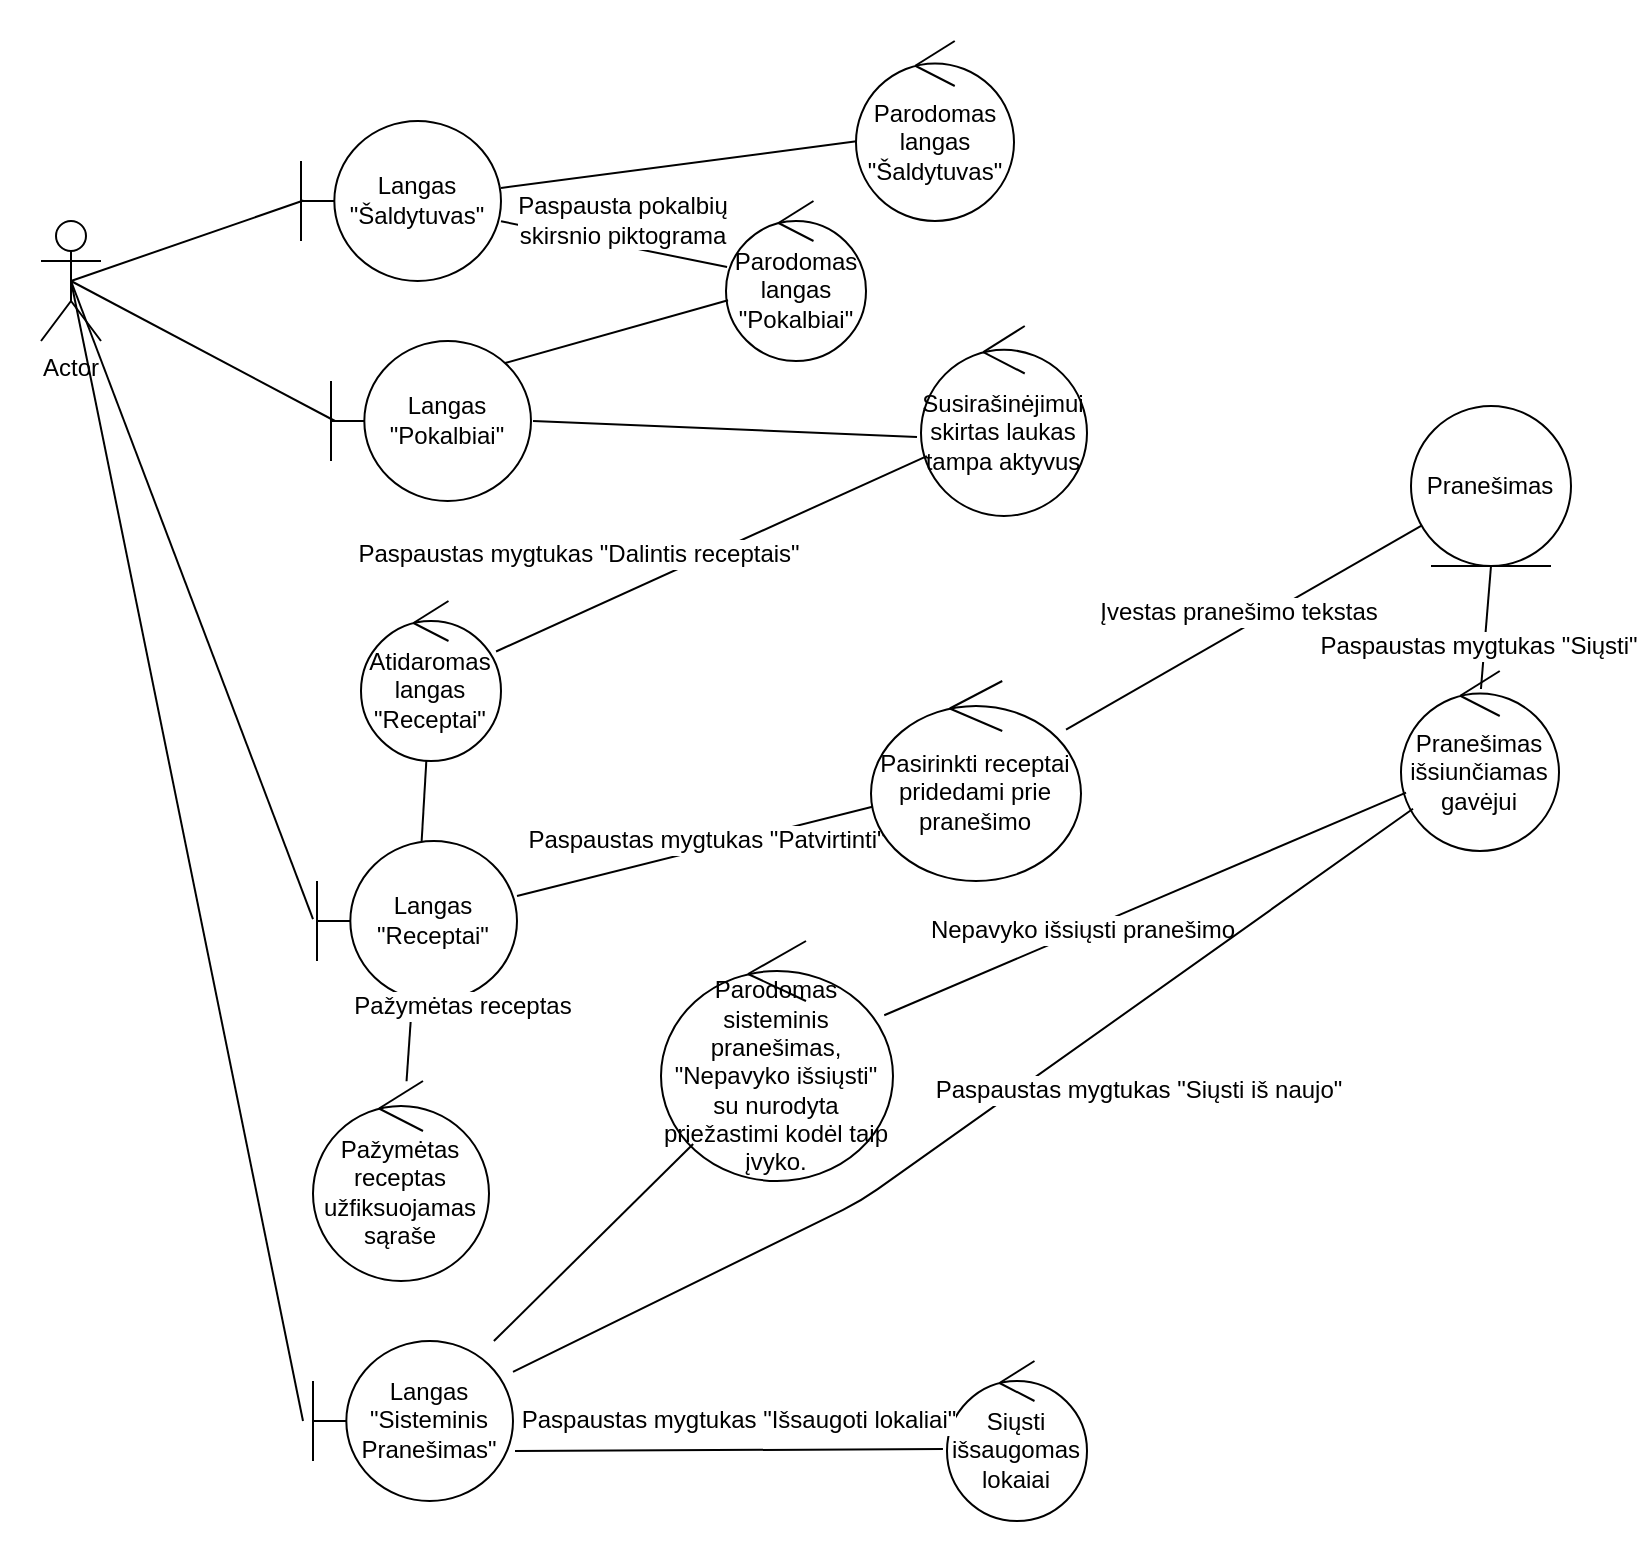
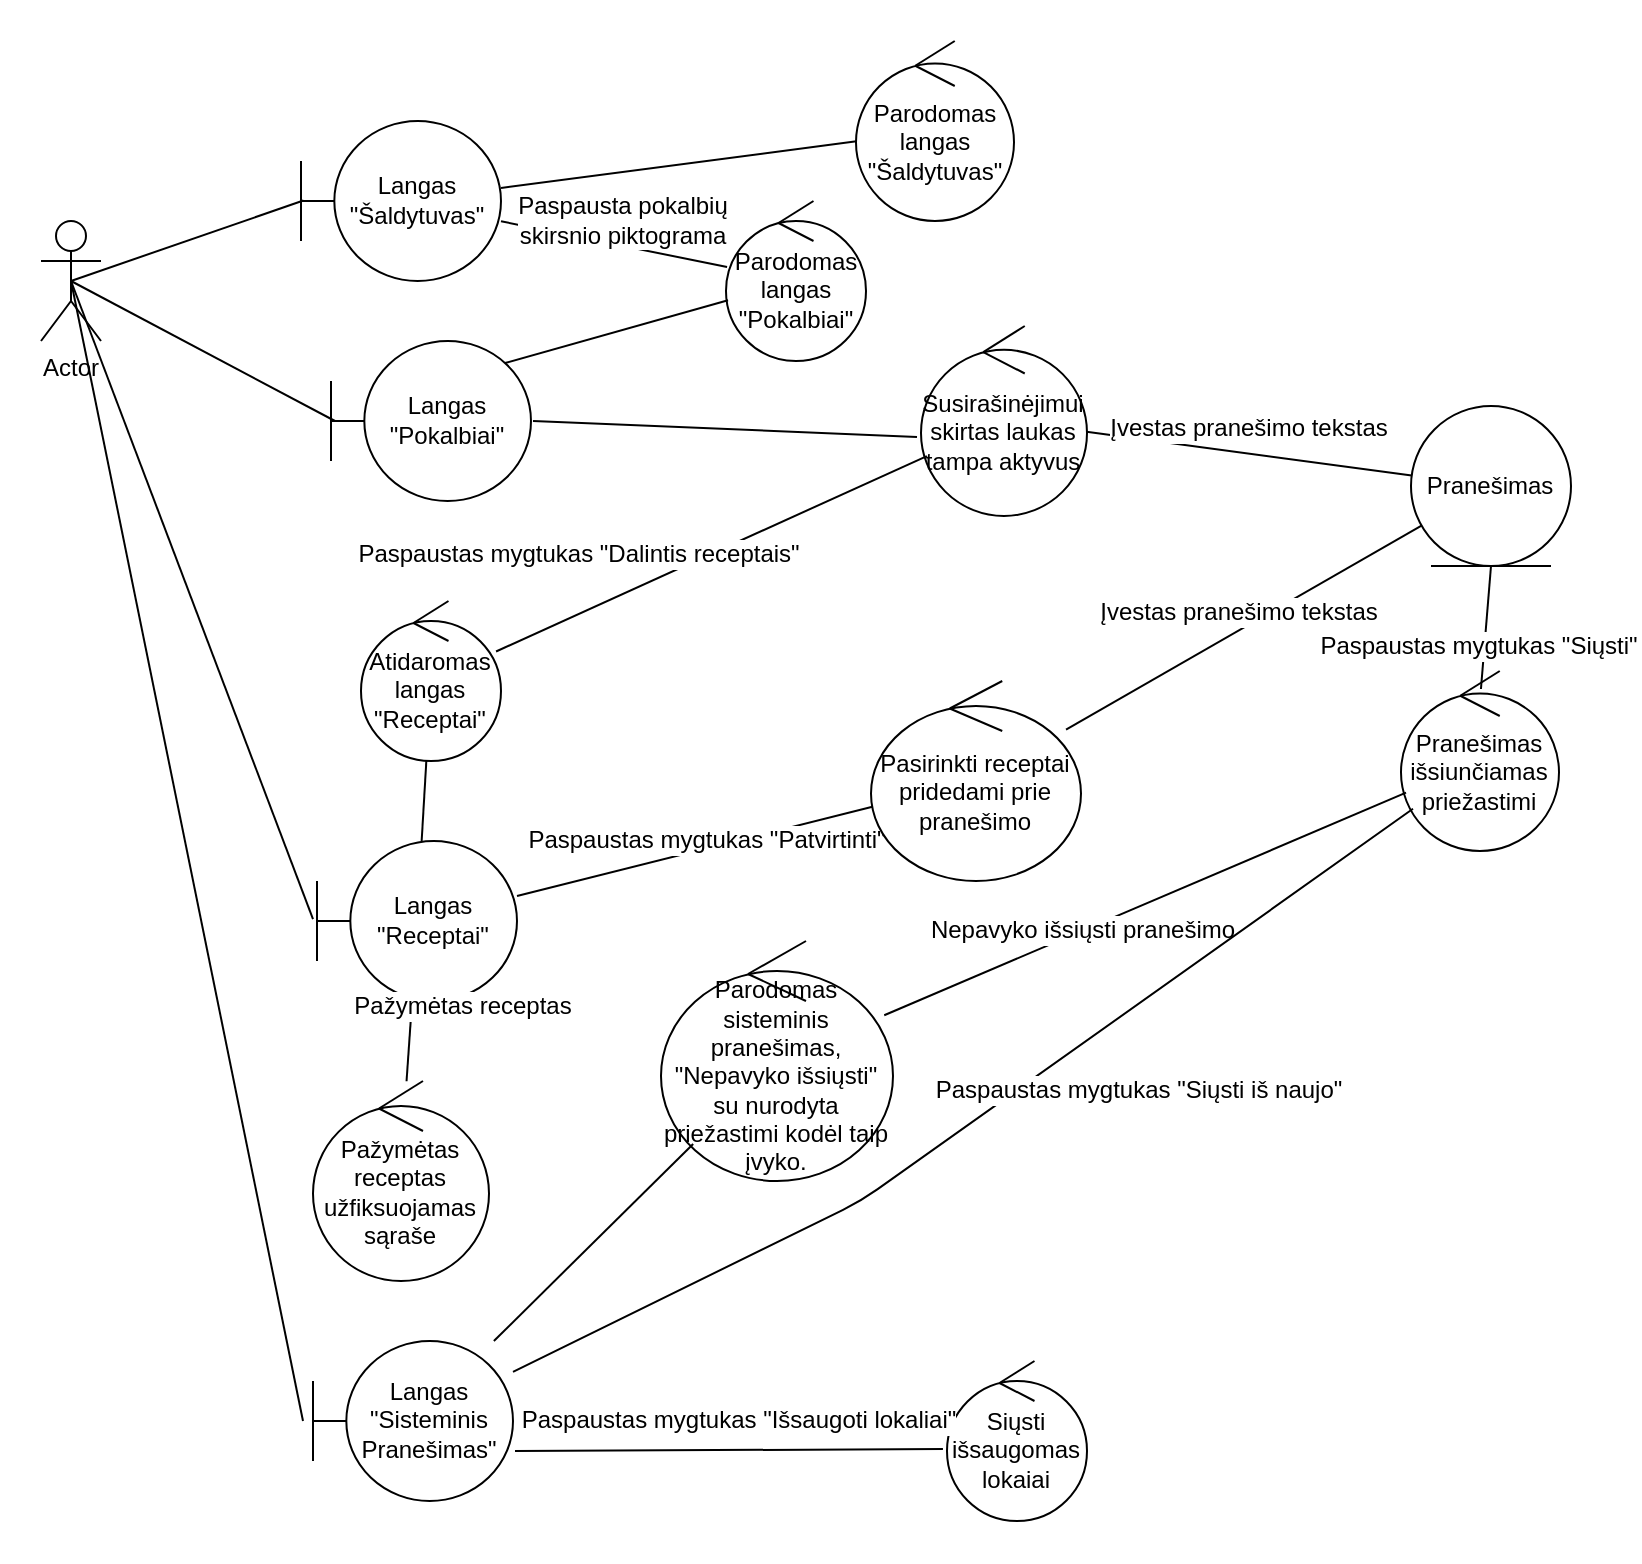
none -> (1292, 459)
(1480, 773) -> (1480, 773)
